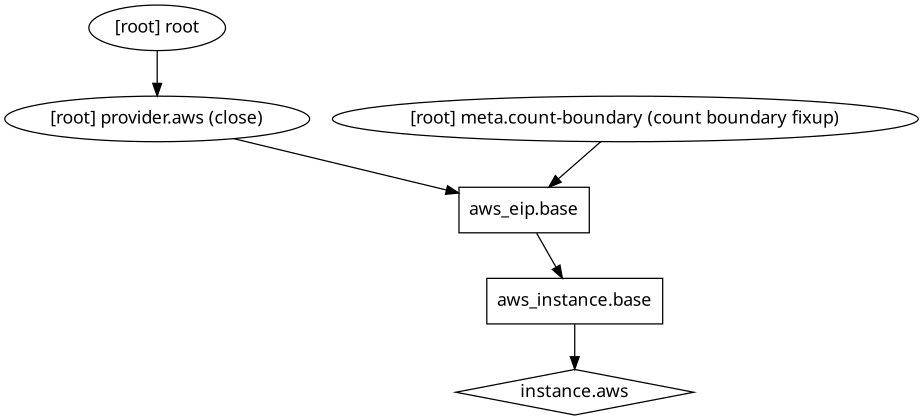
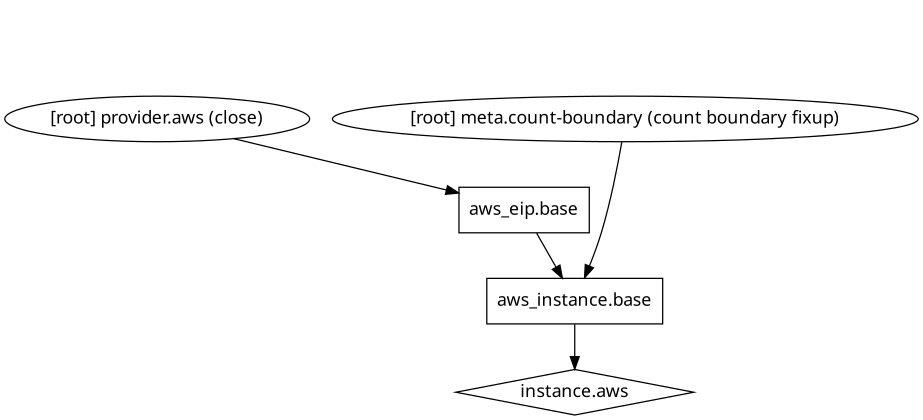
(157, 28) -> none
(580, 160) -> (609, 205)
